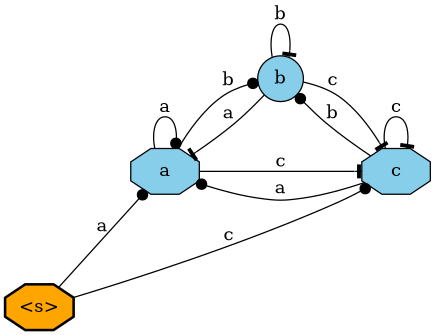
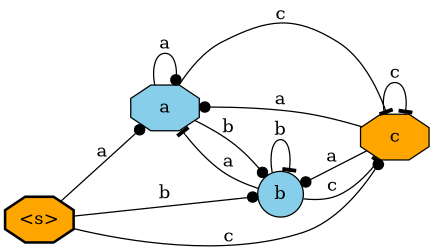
(333, 114) -> (332, 157)
(396, 171) -> (395, 137)
none -> (161, 207)
